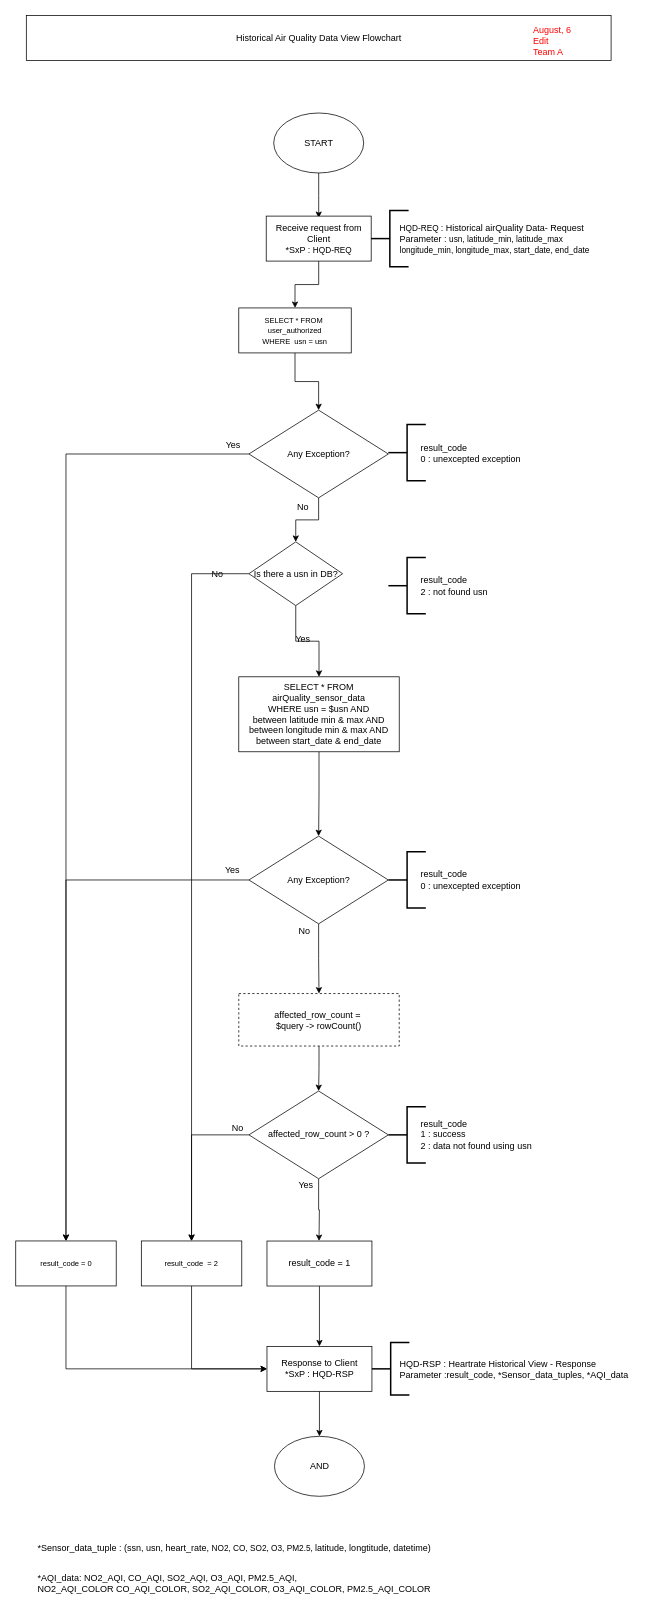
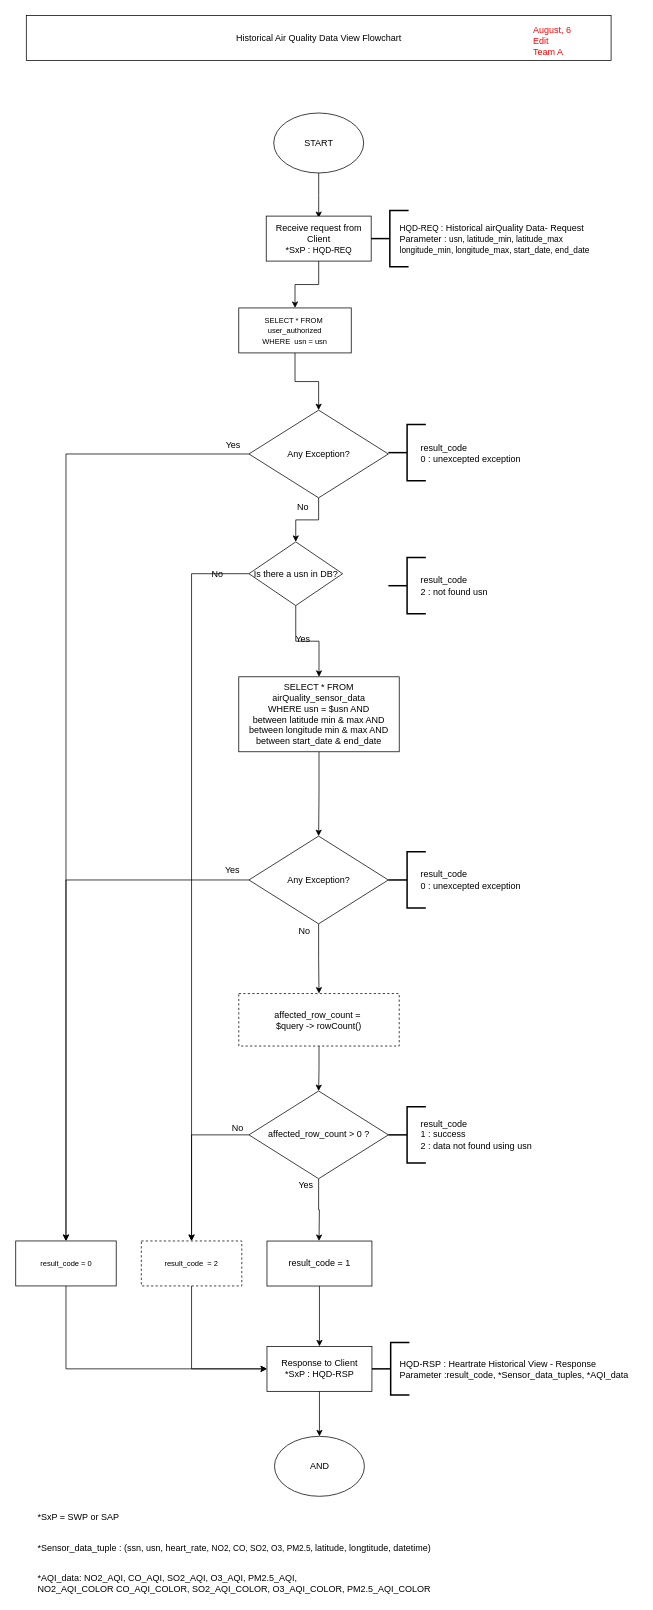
(192, 1264) -> (192, 1264)
none -> (81, 1517)
